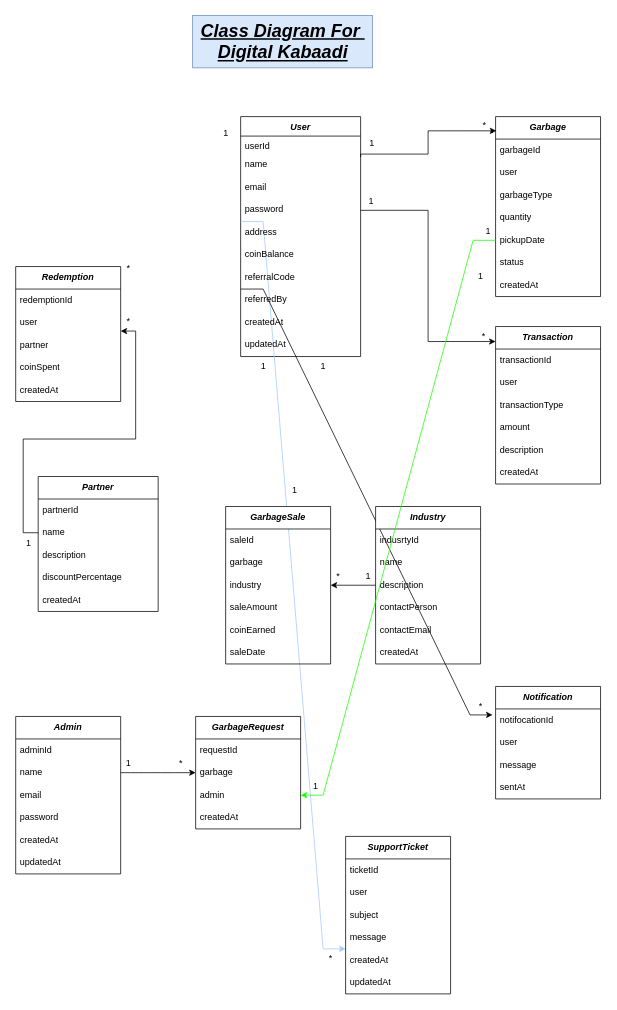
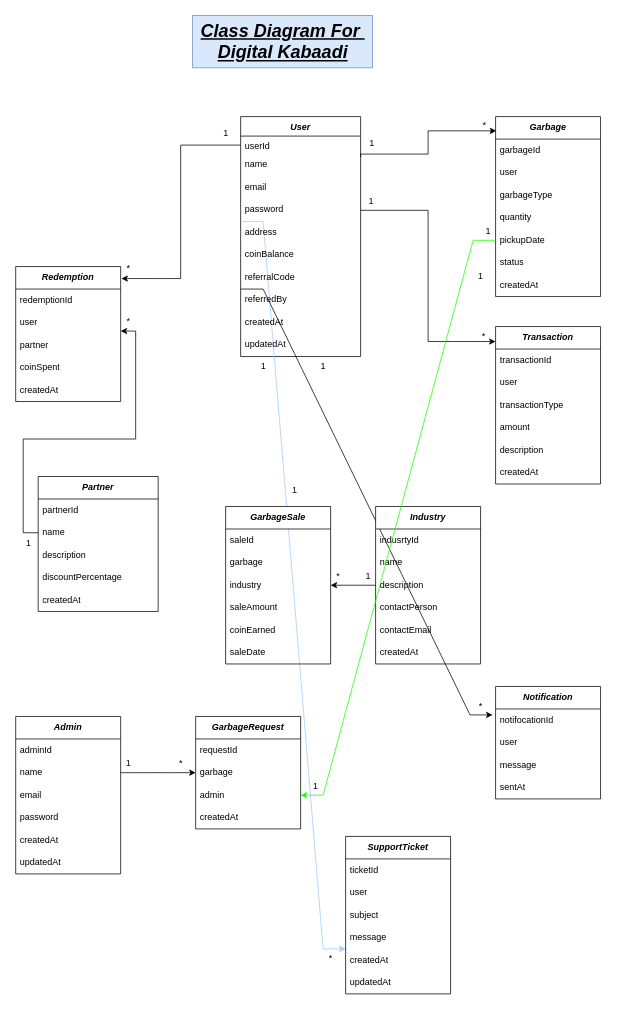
none -> (180, 237)
